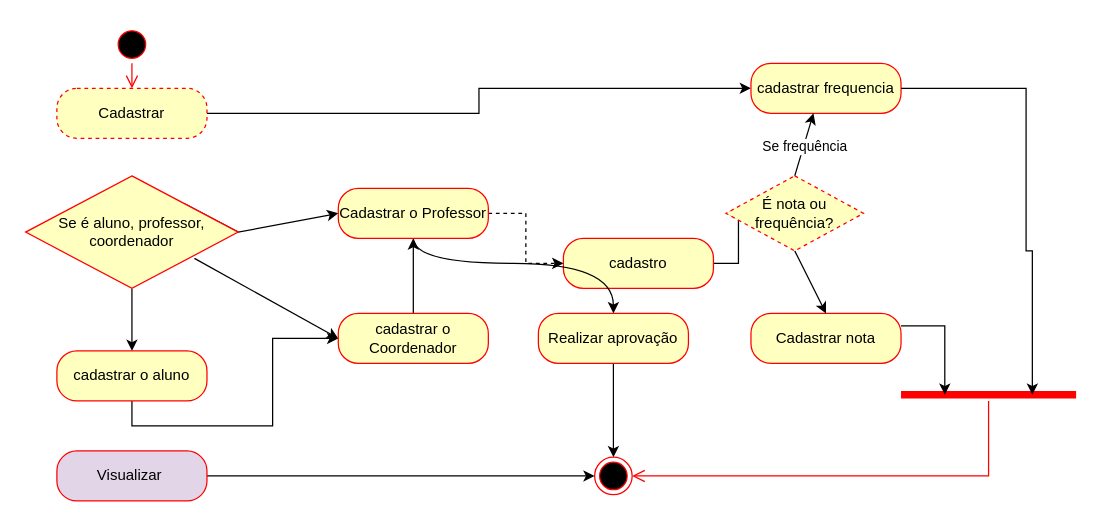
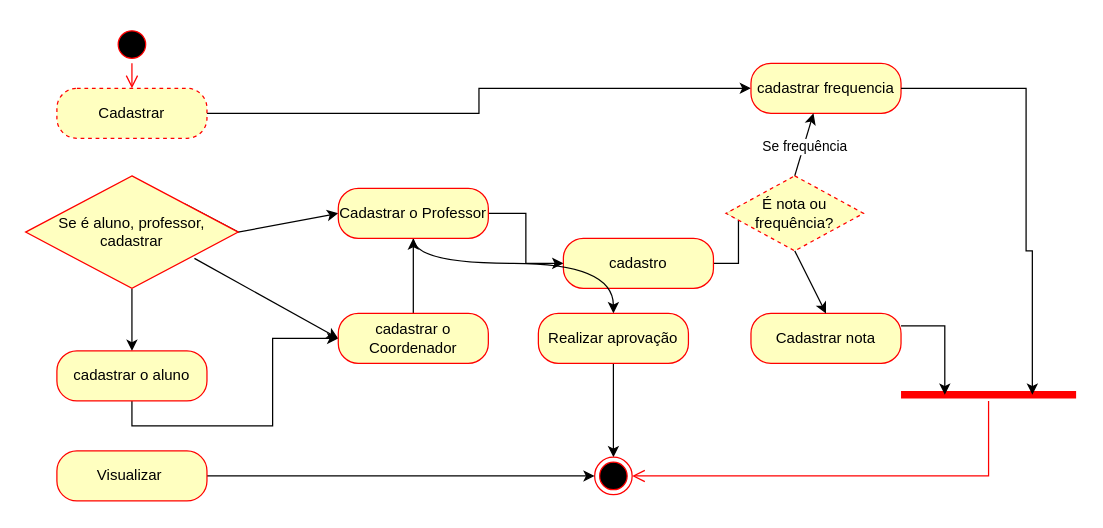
(526, 219) -> (526, 219)
(132, 232) -> (132, 232)
(132, 476) -> (132, 476)
